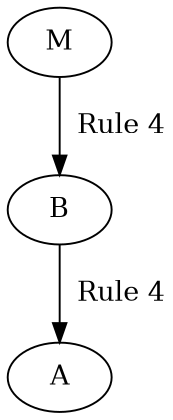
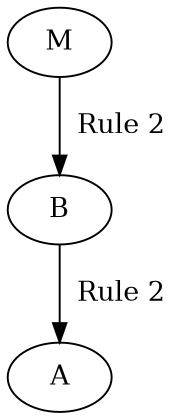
(113, 126) -> (113, 126)
(113, 294) -> (113, 294)
